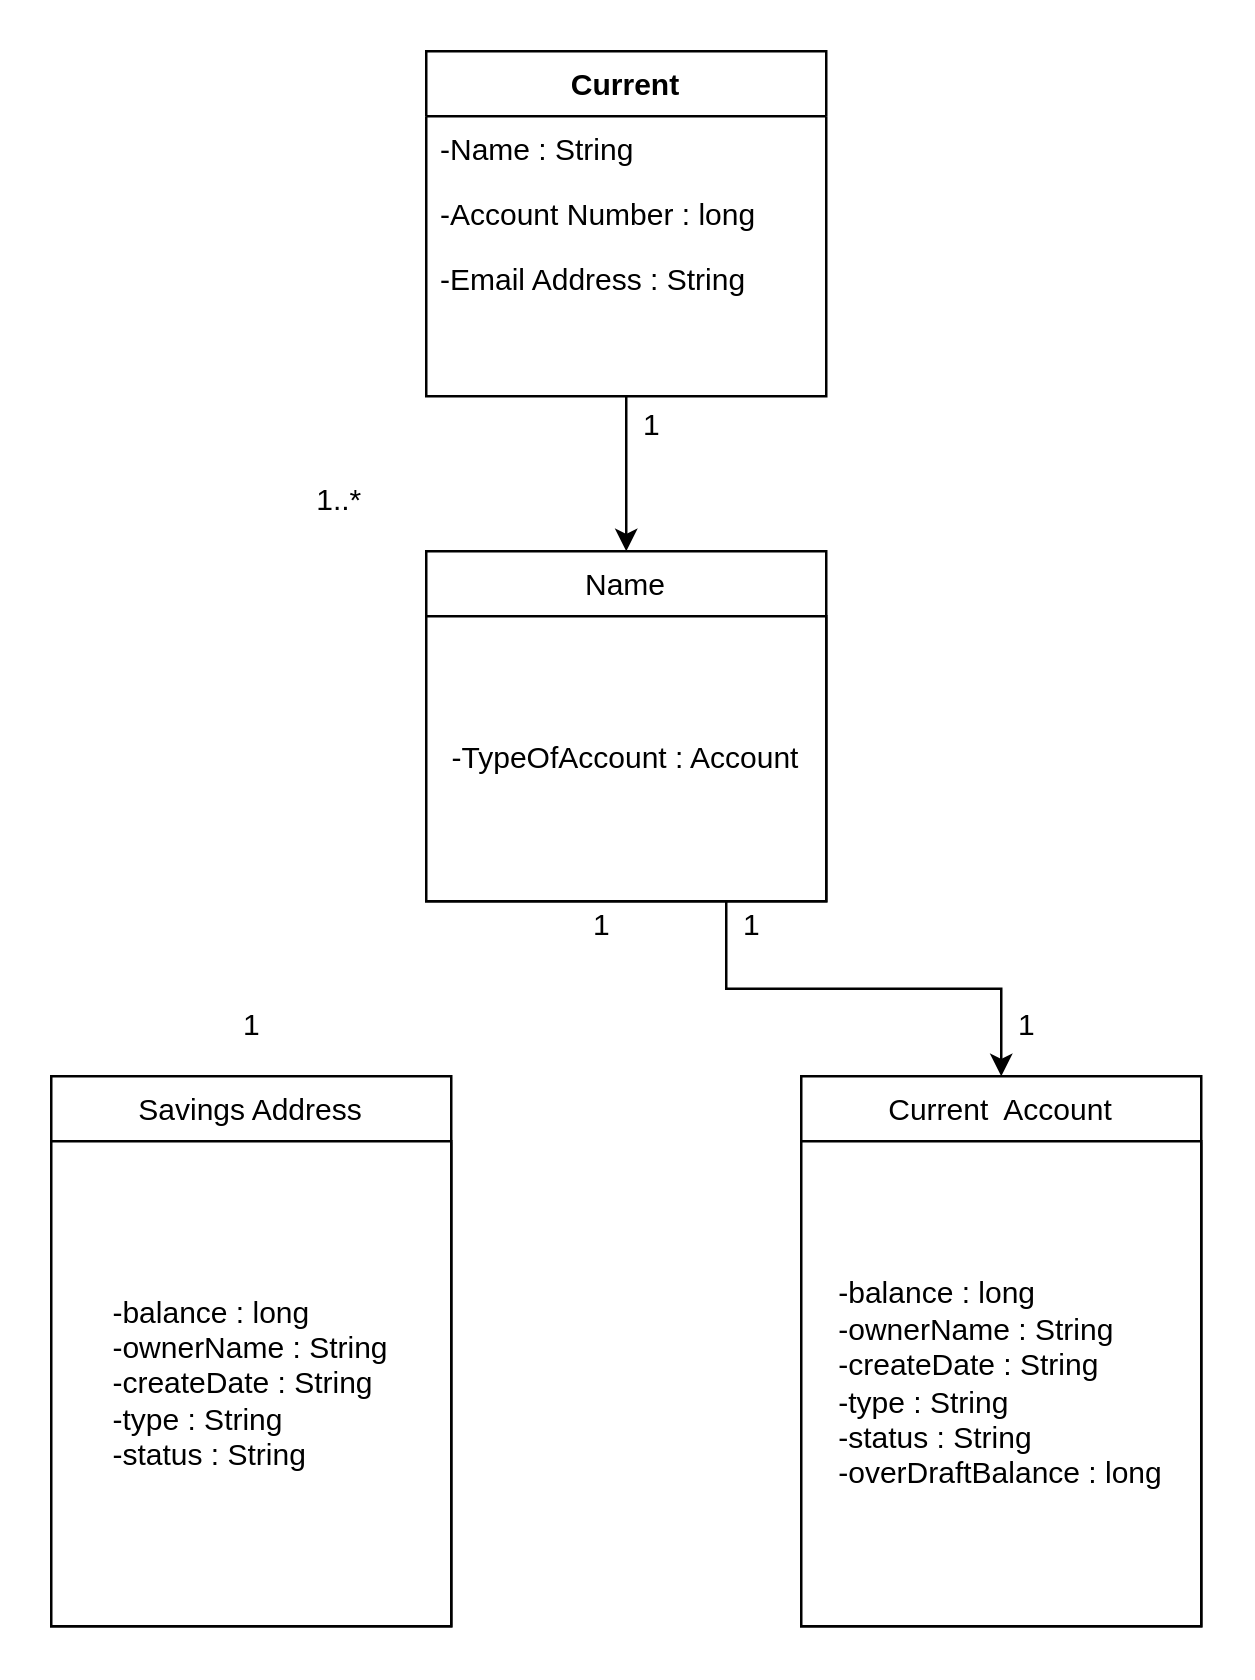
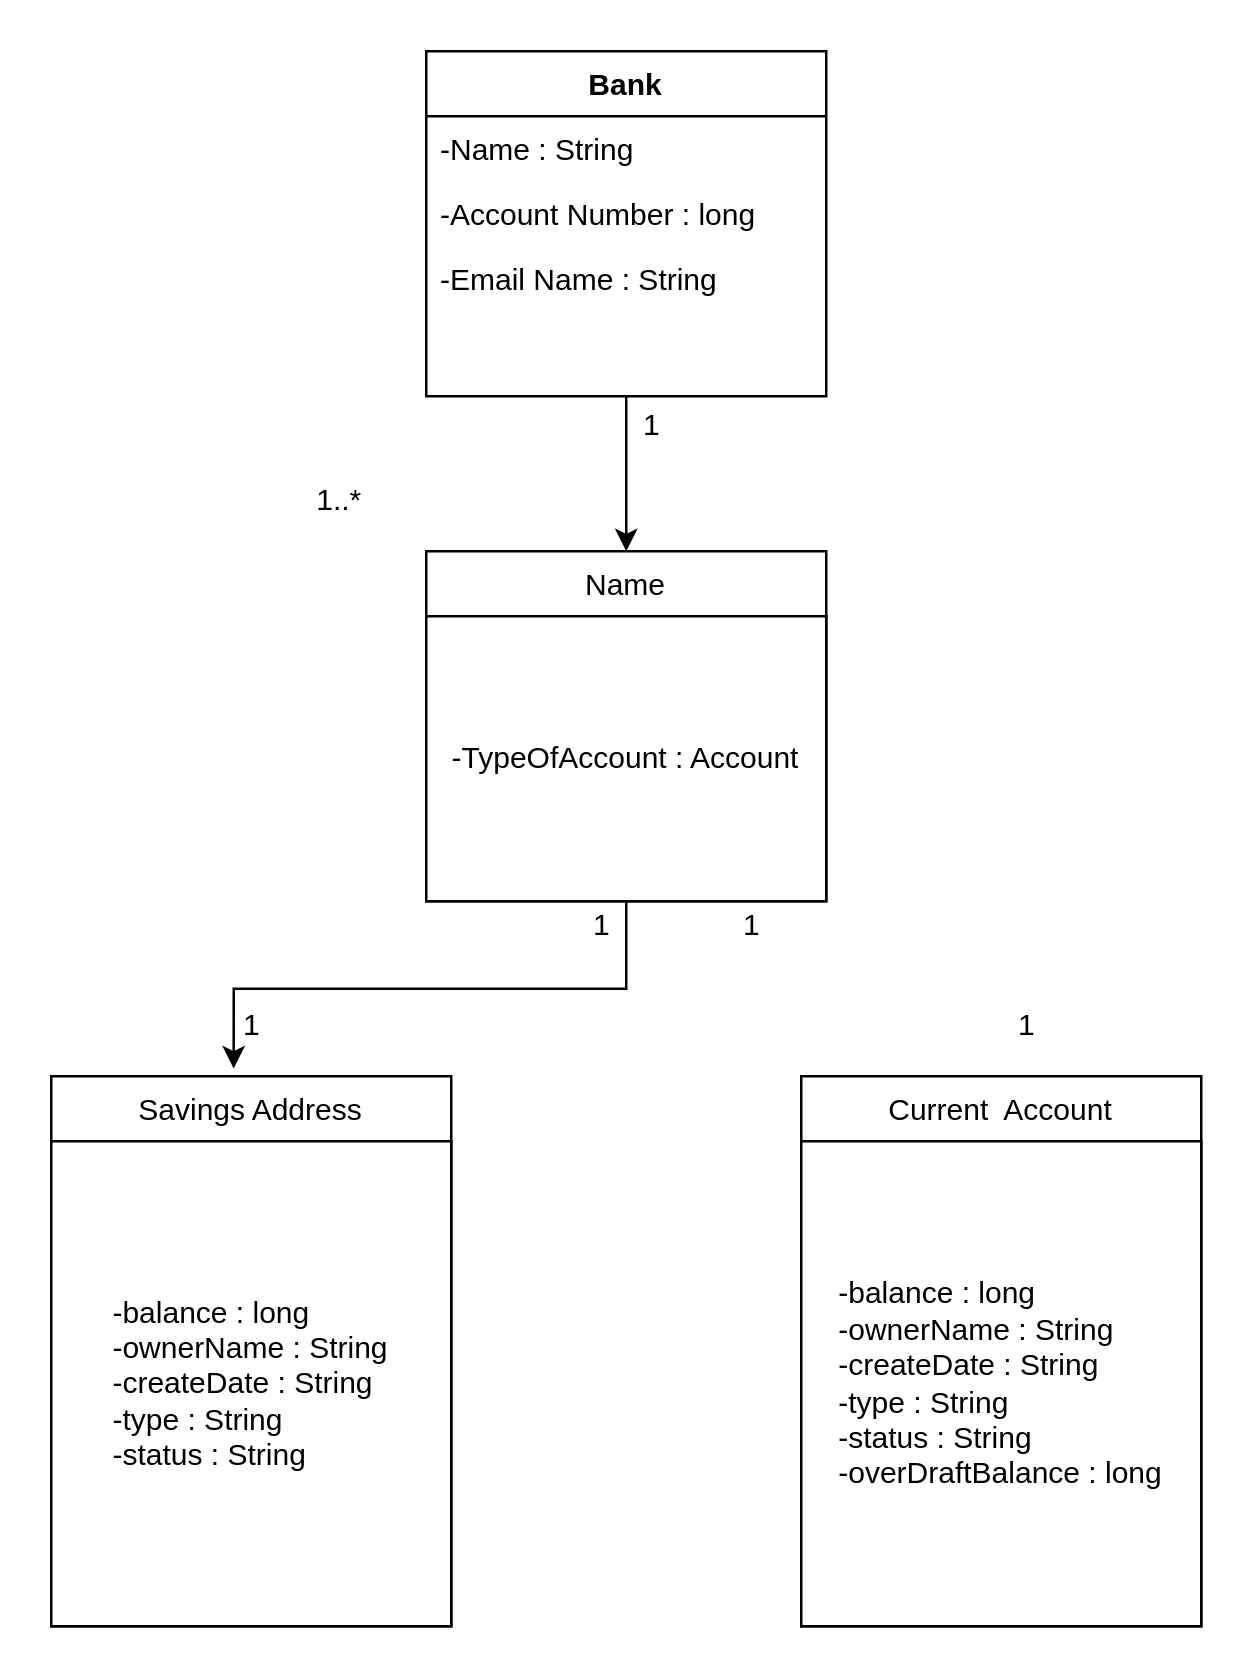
(625, 85) -> (625, 85)
(606, 280) -> (581, 280)
none -> (440, 989)
(858, 989) -> none
